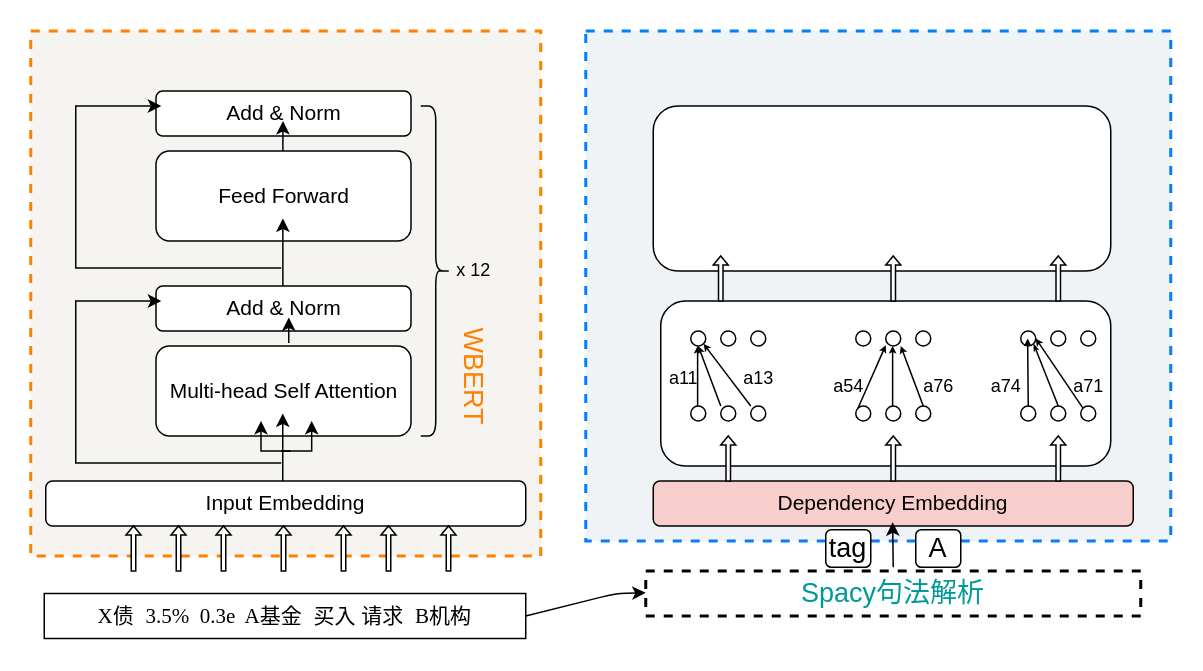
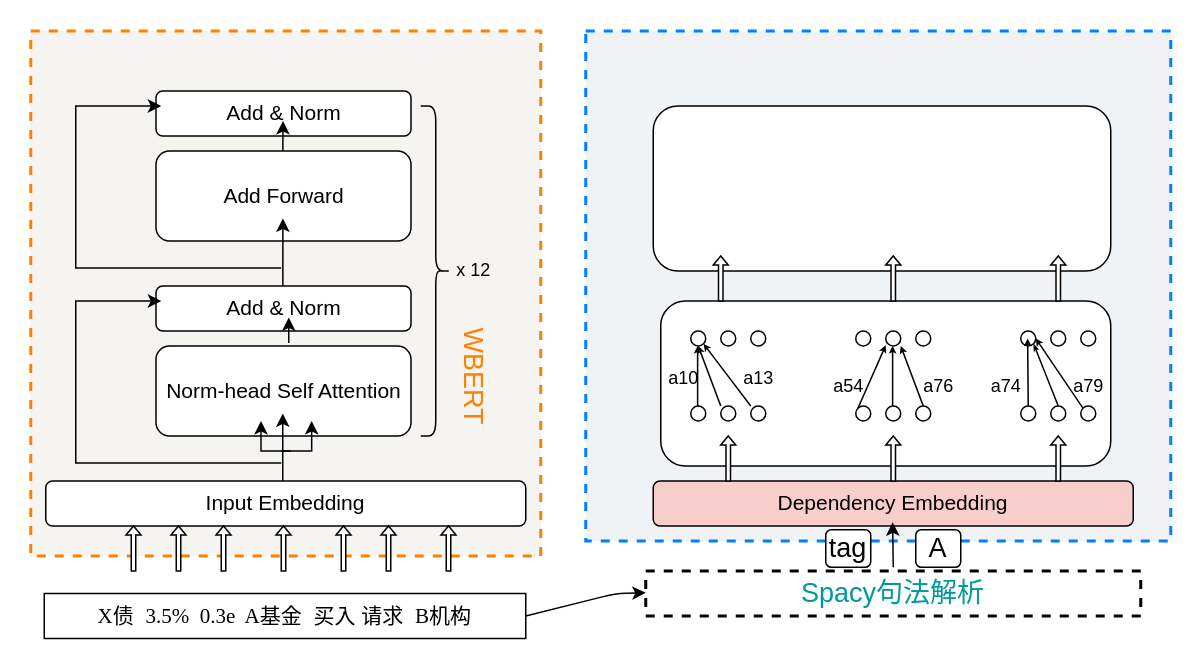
(284, 196) -> (284, 196)
(684, 376) -> (684, 376)
(1089, 383) -> (1089, 383)
(284, 391) -> (284, 391)
